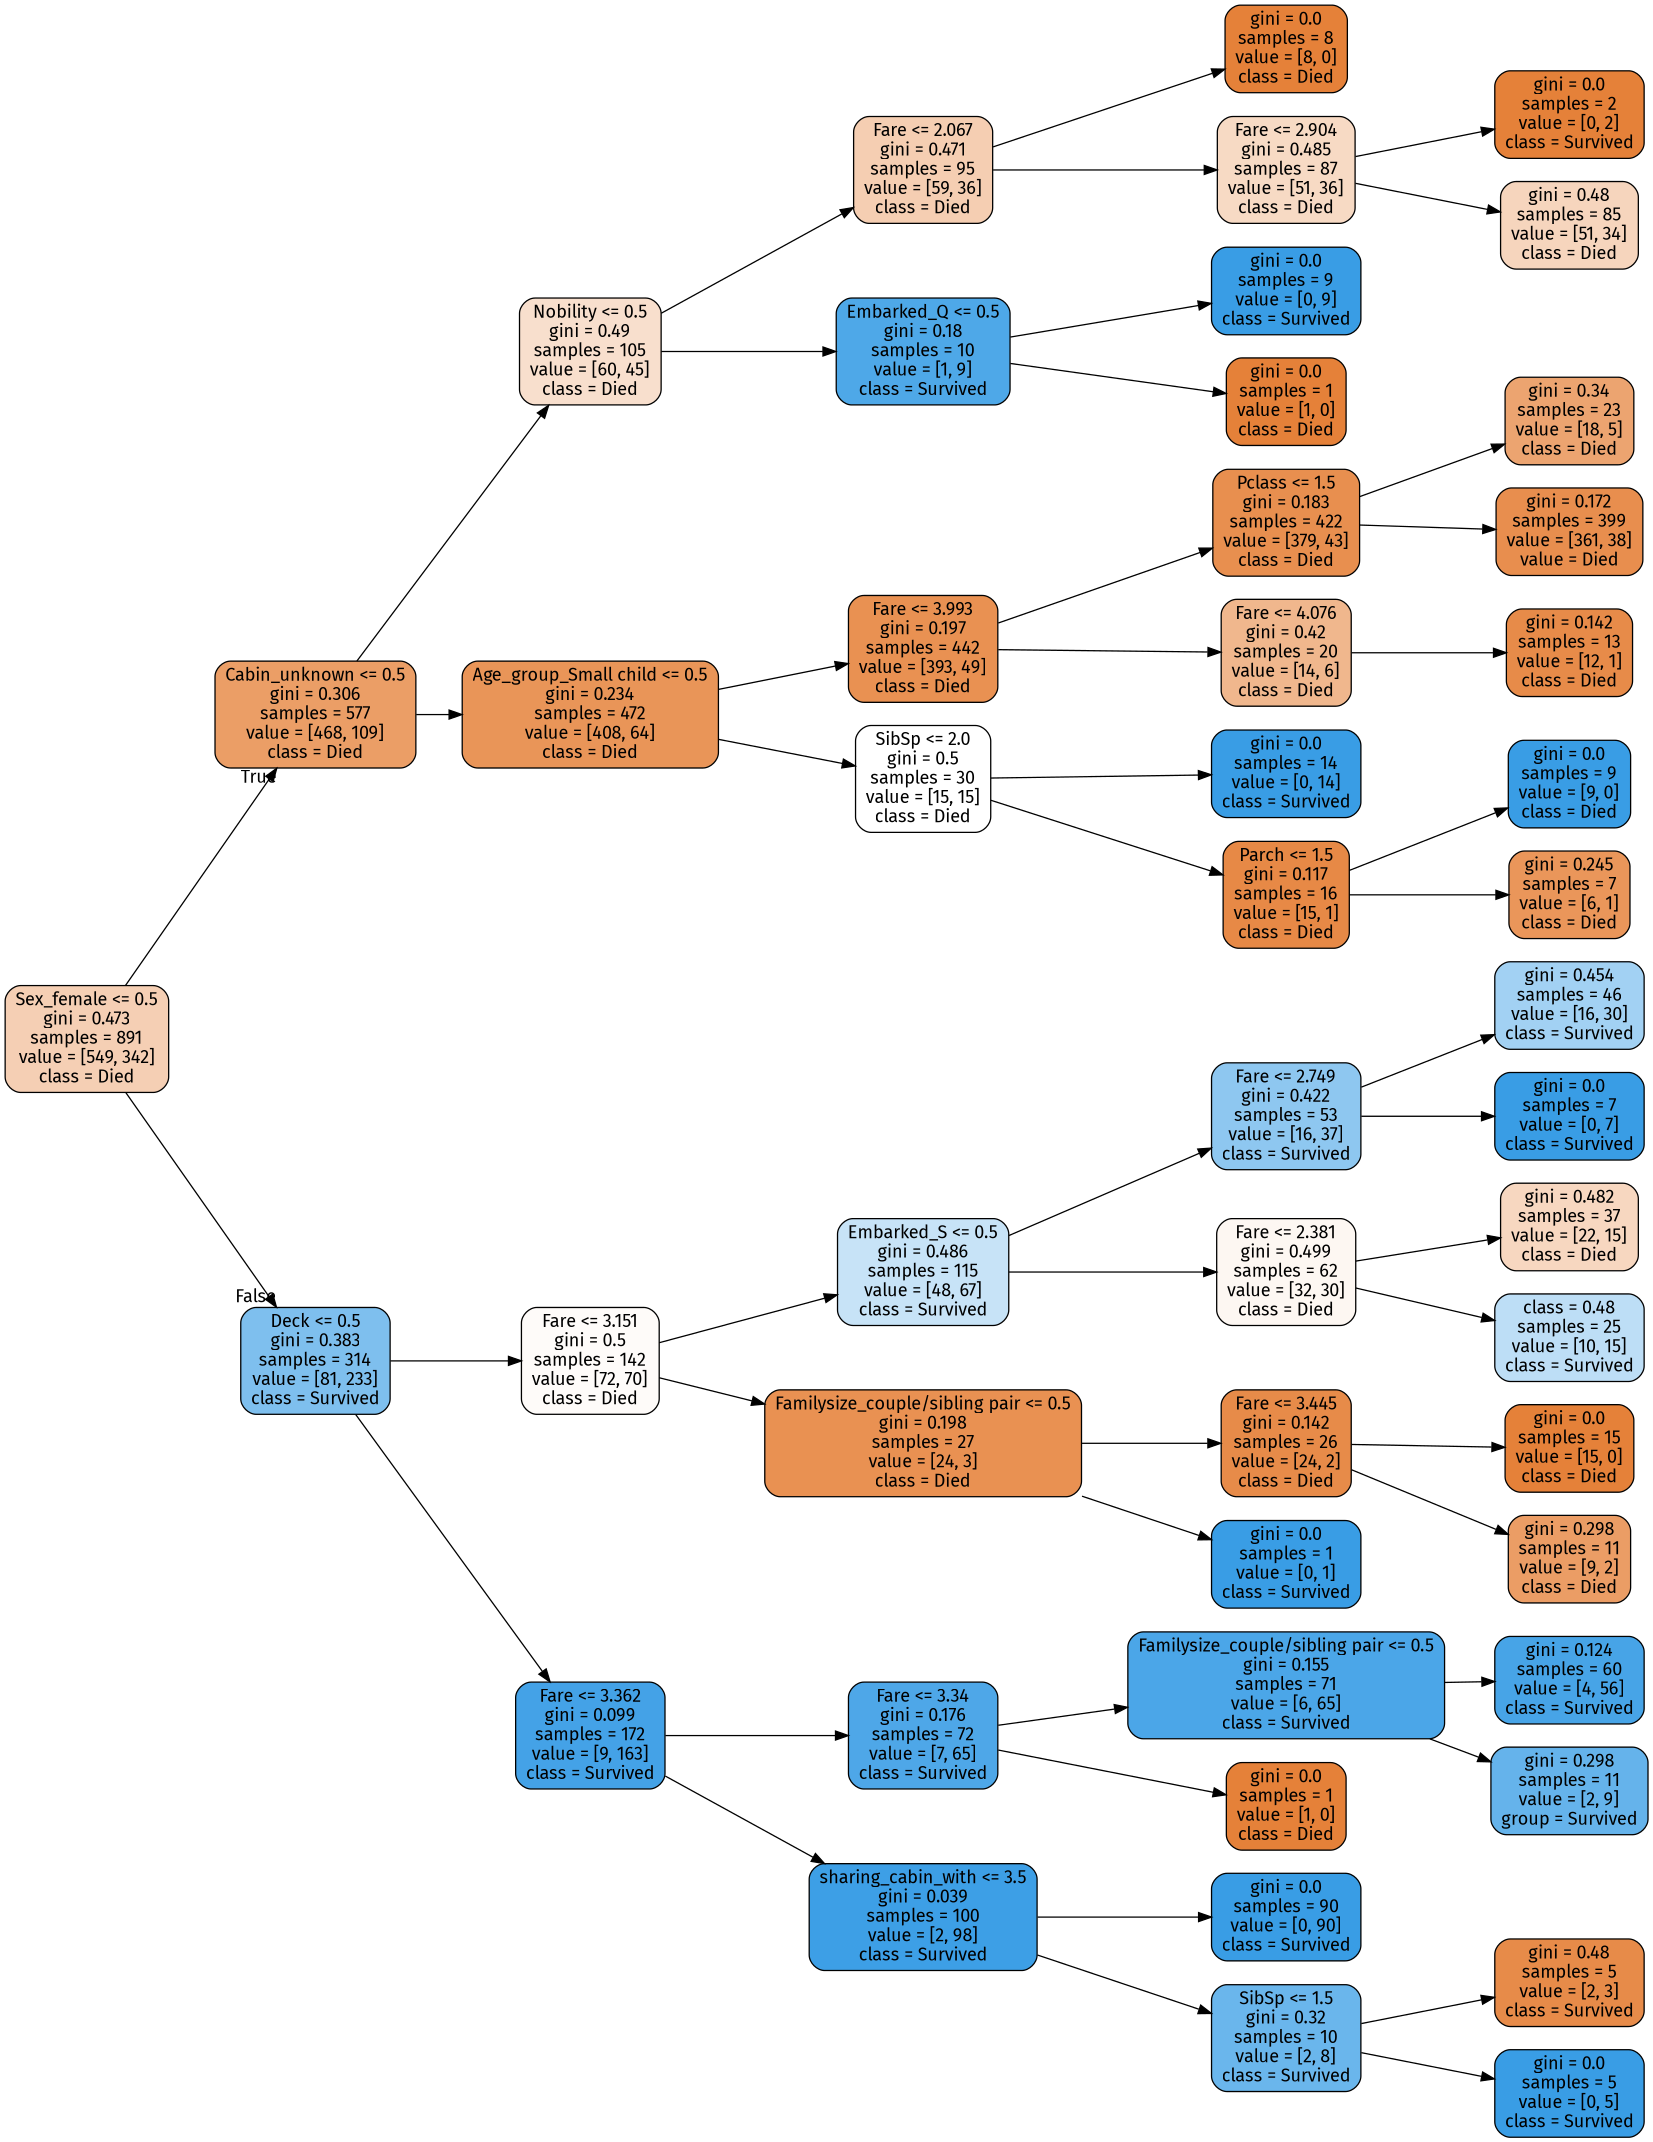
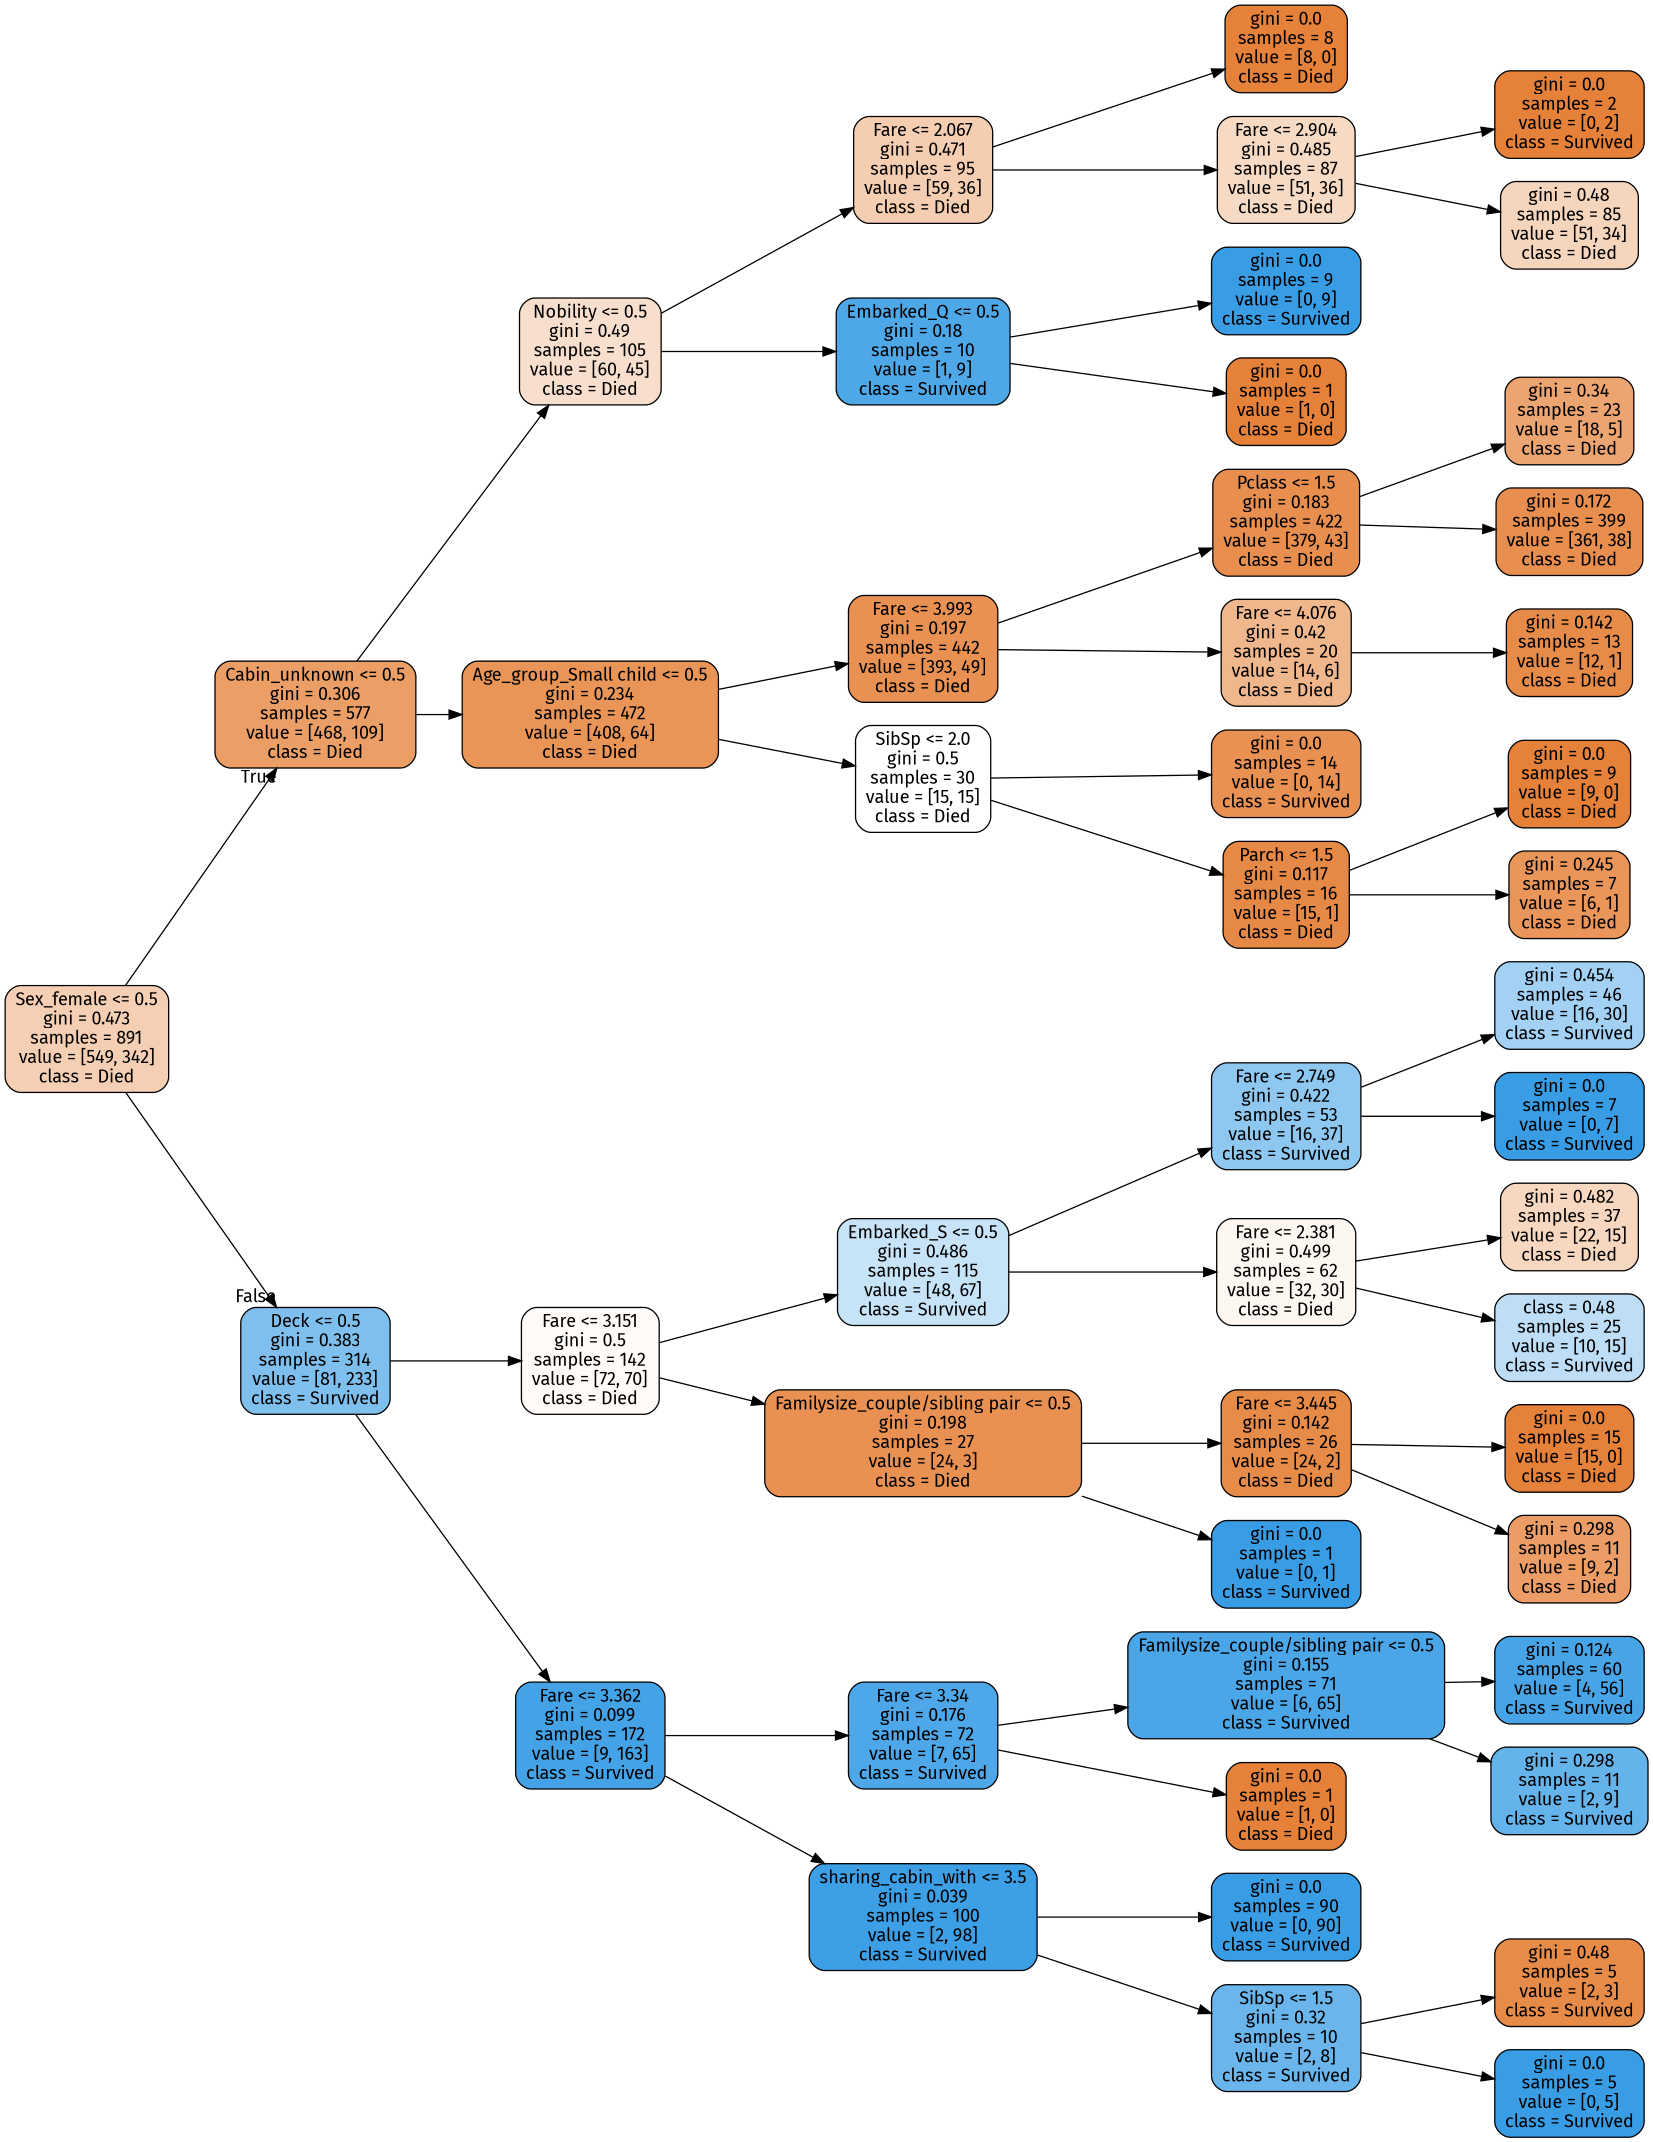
(1569, 532) -> (1569, 532)
(1286, 774) -> (1286, 774)
(1569, 784) -> (1569, 784)
(1569, 1791) -> (1569, 1791)
